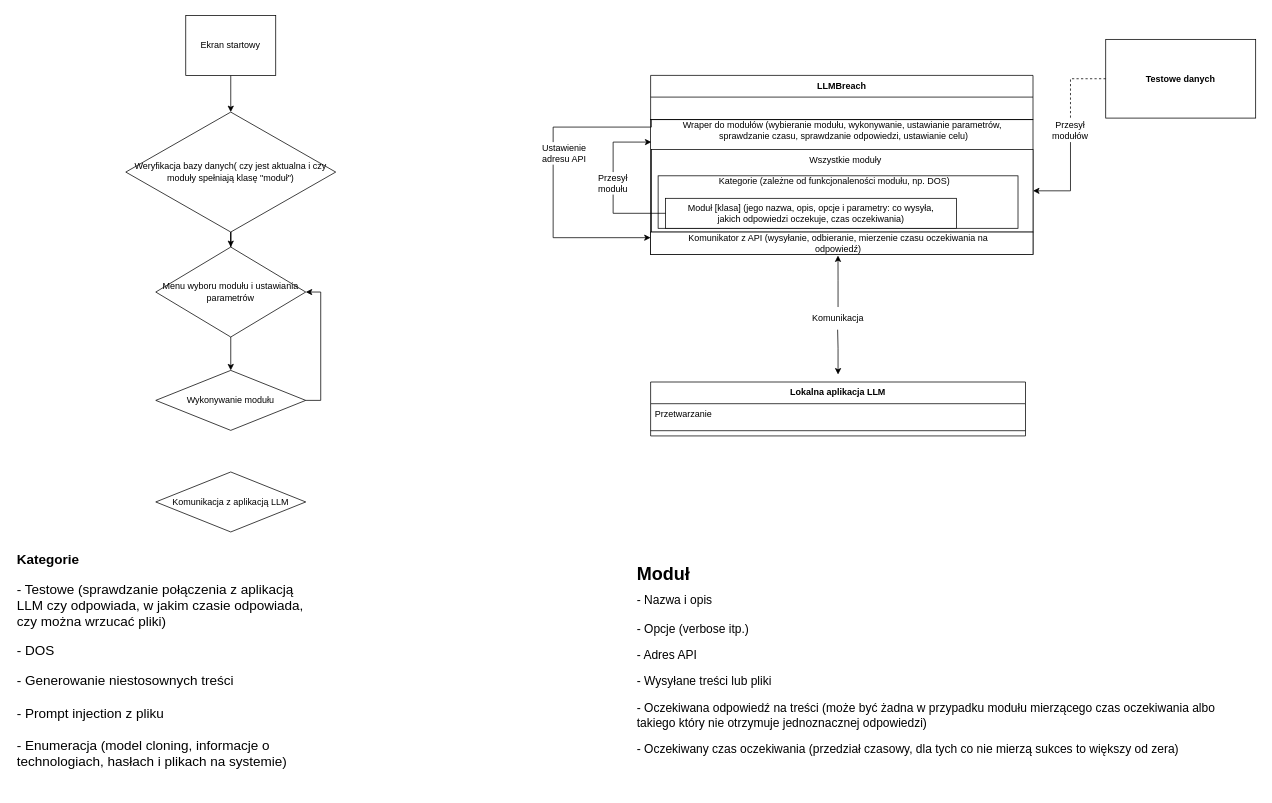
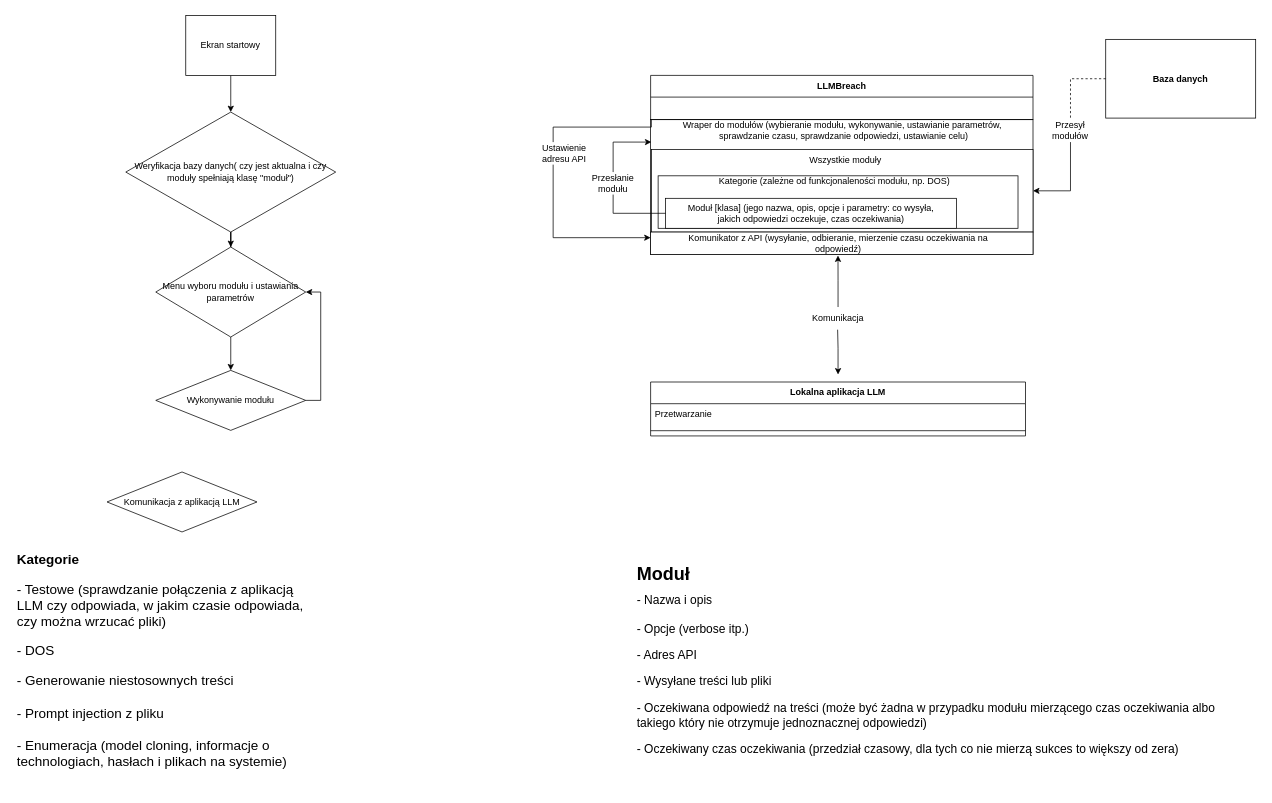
(1181, 79) -> (1181, 79)
(613, 183) -> (613, 183)
(231, 502) -> (182, 502)
